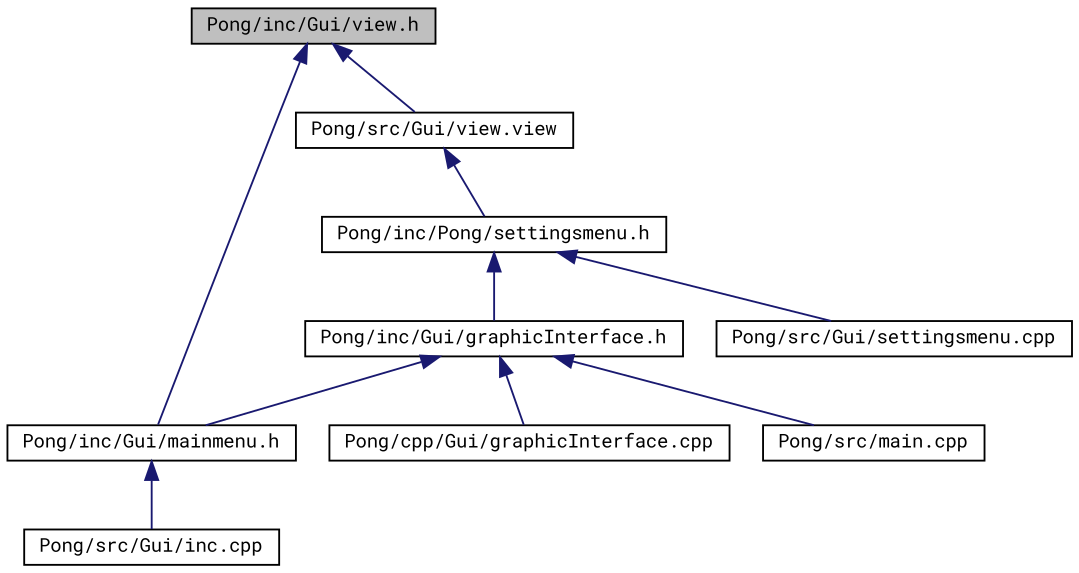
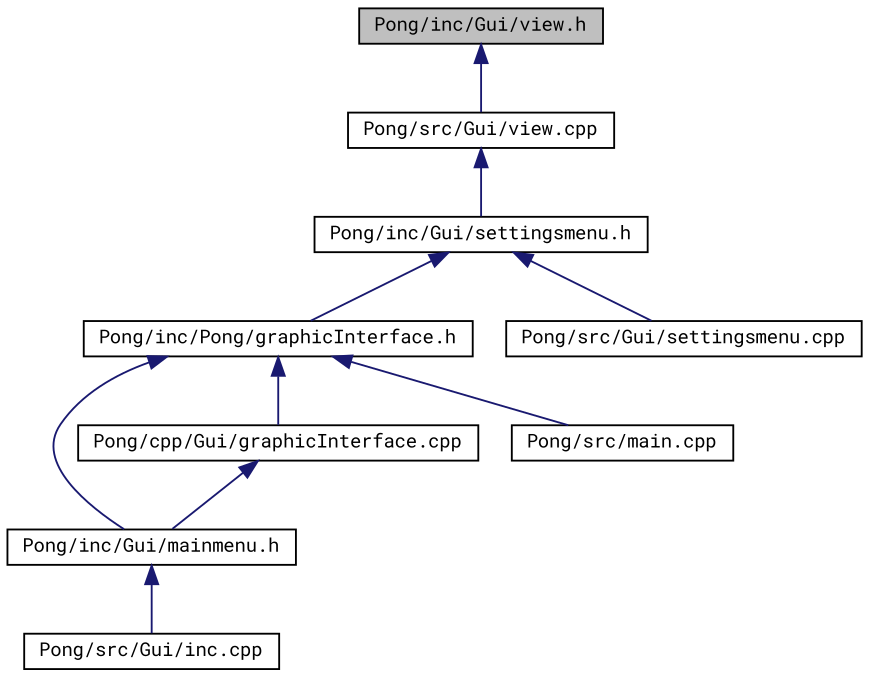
(435, 130) -> (481, 130)
(494, 234) -> (481, 234)
(229, 243) -> (208, 501)
(494, 339) -> (278, 339)
